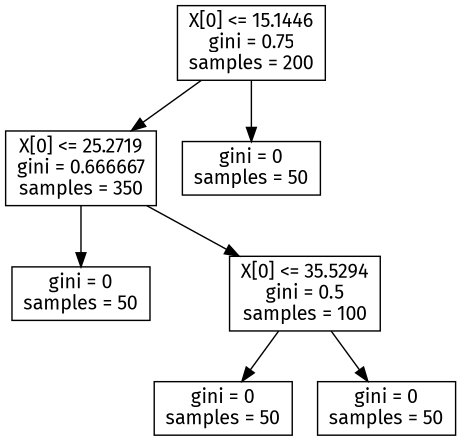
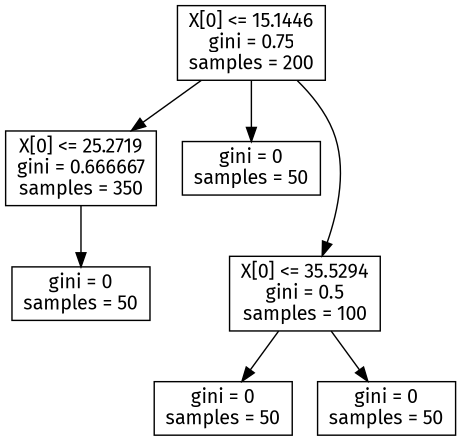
(187, 228) -> (339, 156)
